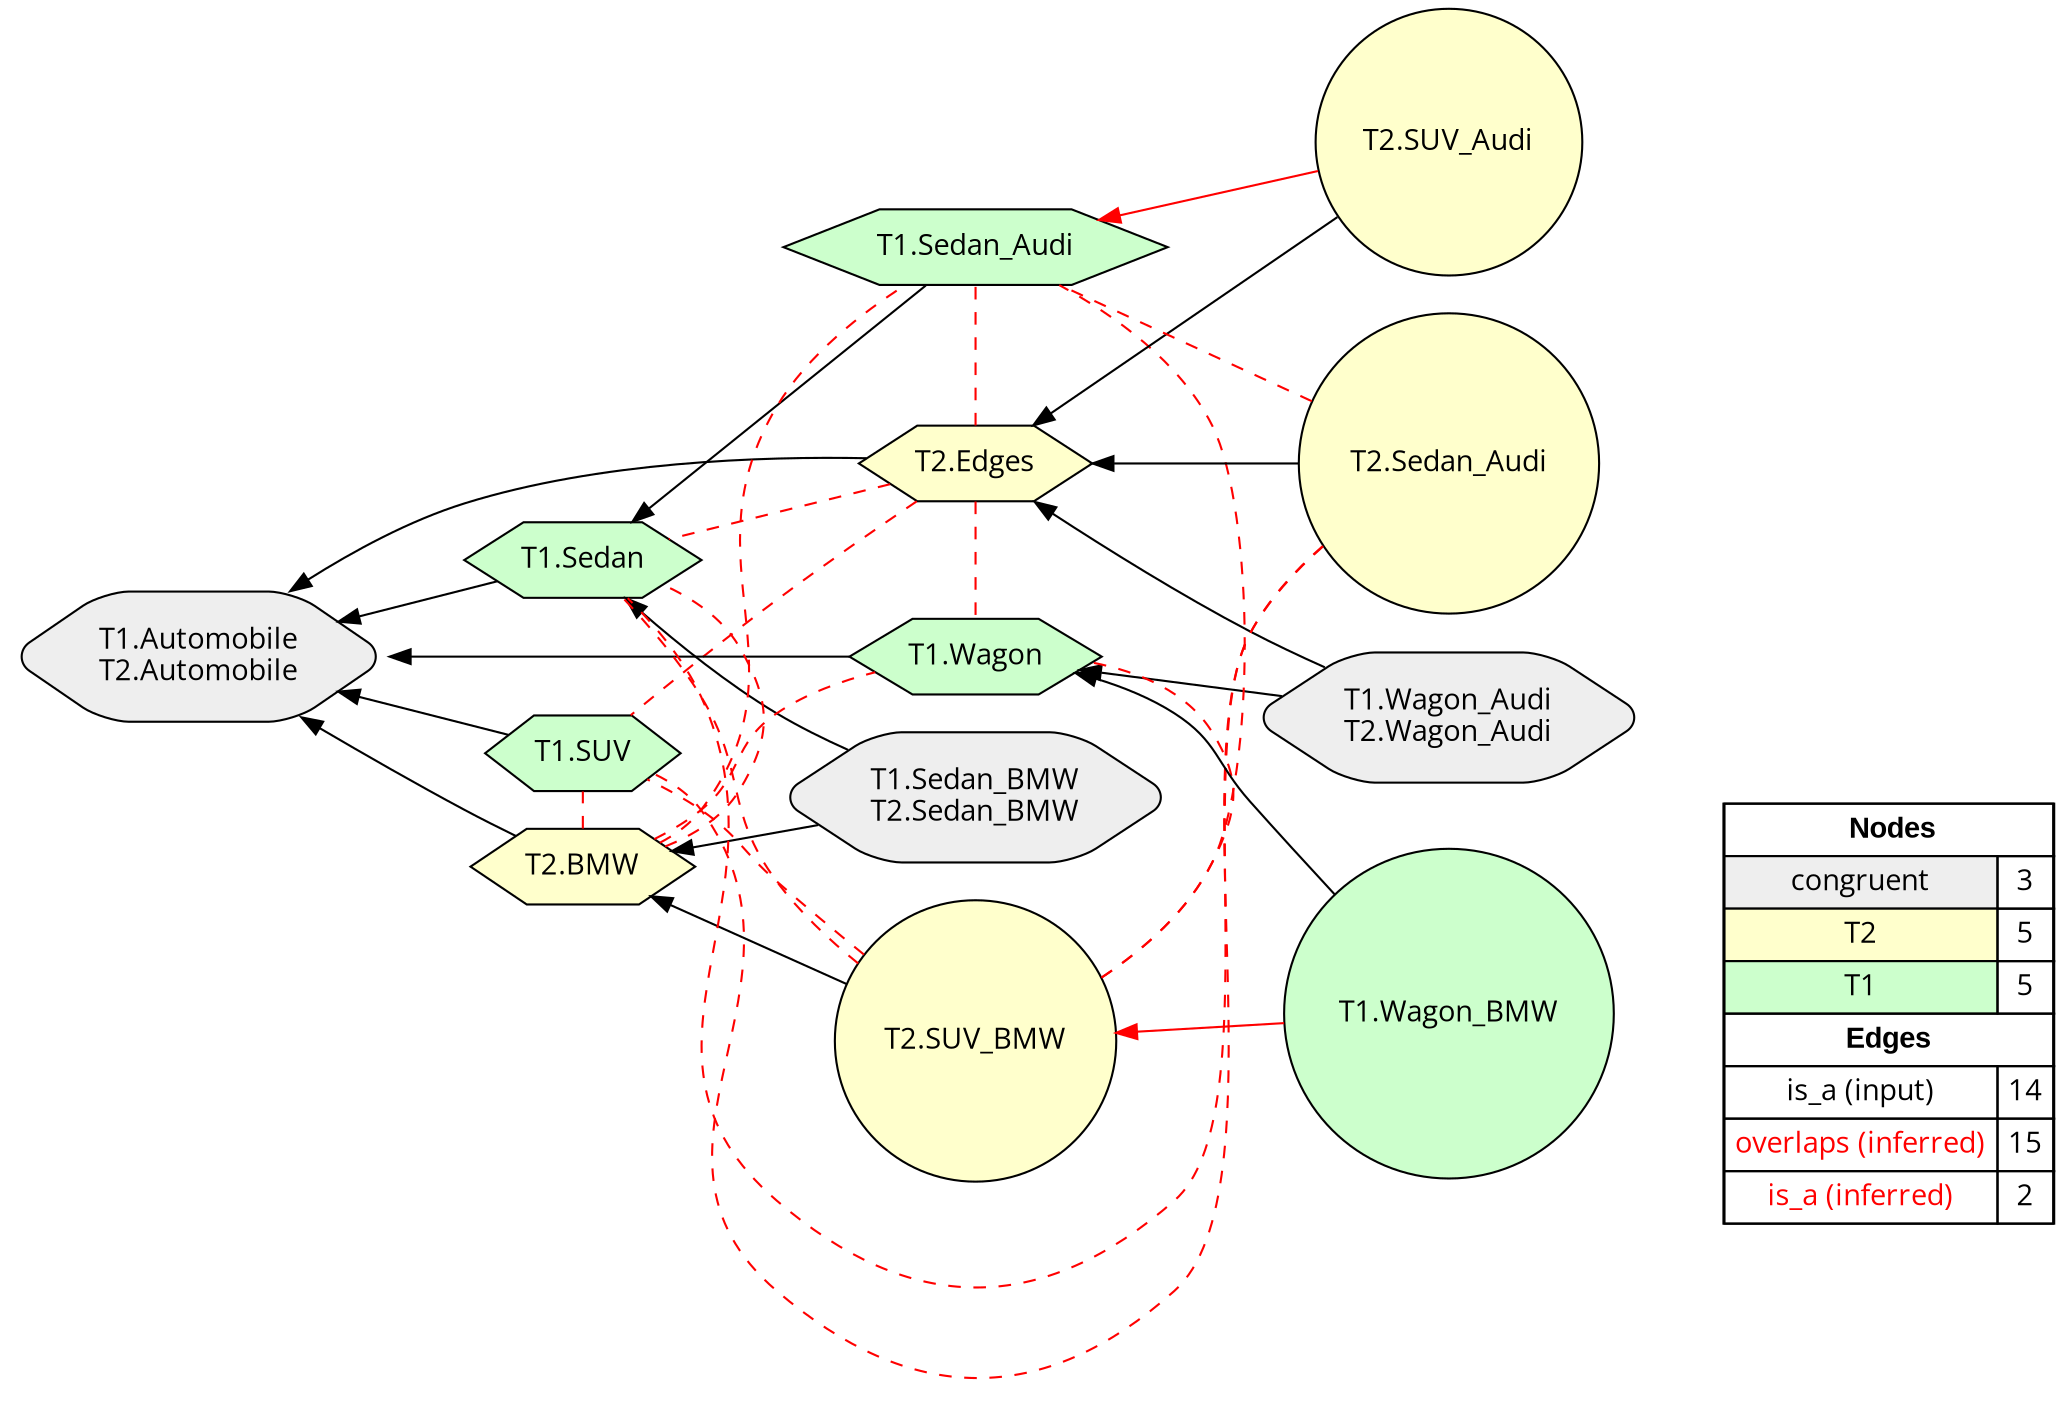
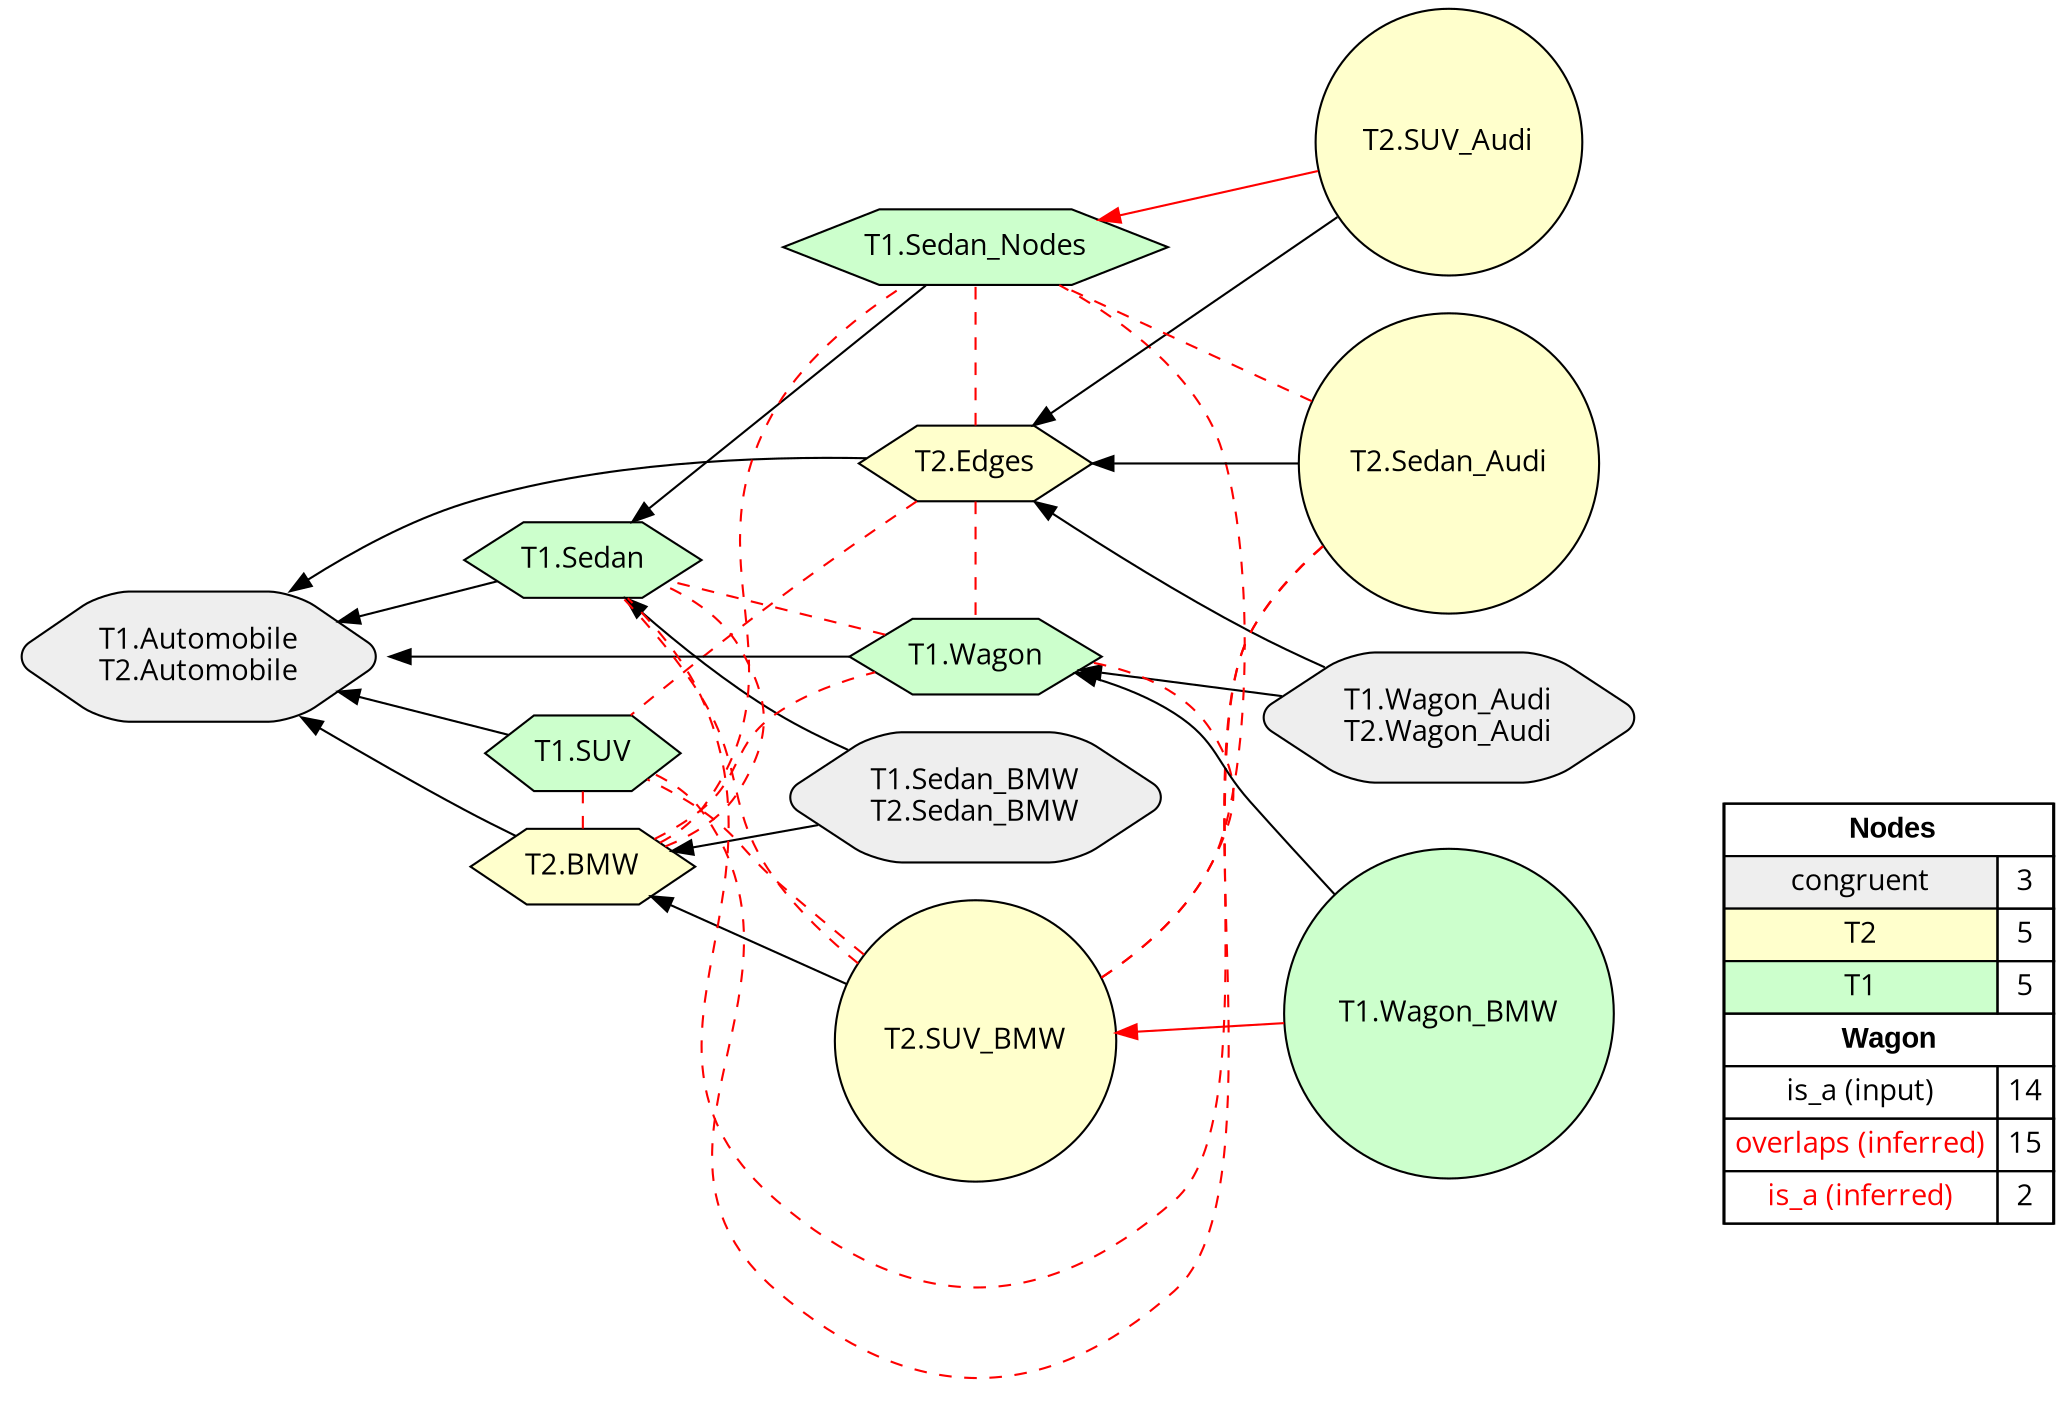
(976, 247) -> (976, 247)
(779, 512) -> (788, 611)
(1889, 1039) -> (1889, 1039)
